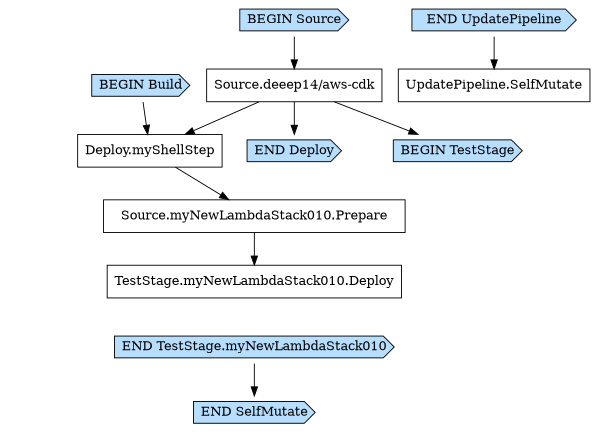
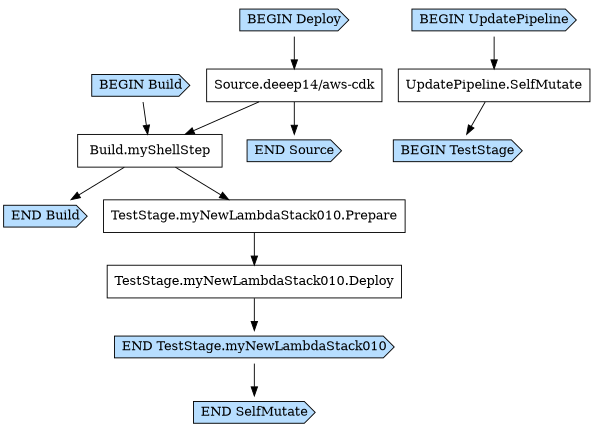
(294, 20) -> (294, 20)
(494, 20) -> (494, 20)
(372, 116) -> (478, 114)
(150, 151) -> (150, 151)
(294, 151) -> (294, 151)
none -> (45, 216)
(254, 216) -> (254, 216)
none -> (254, 310)
